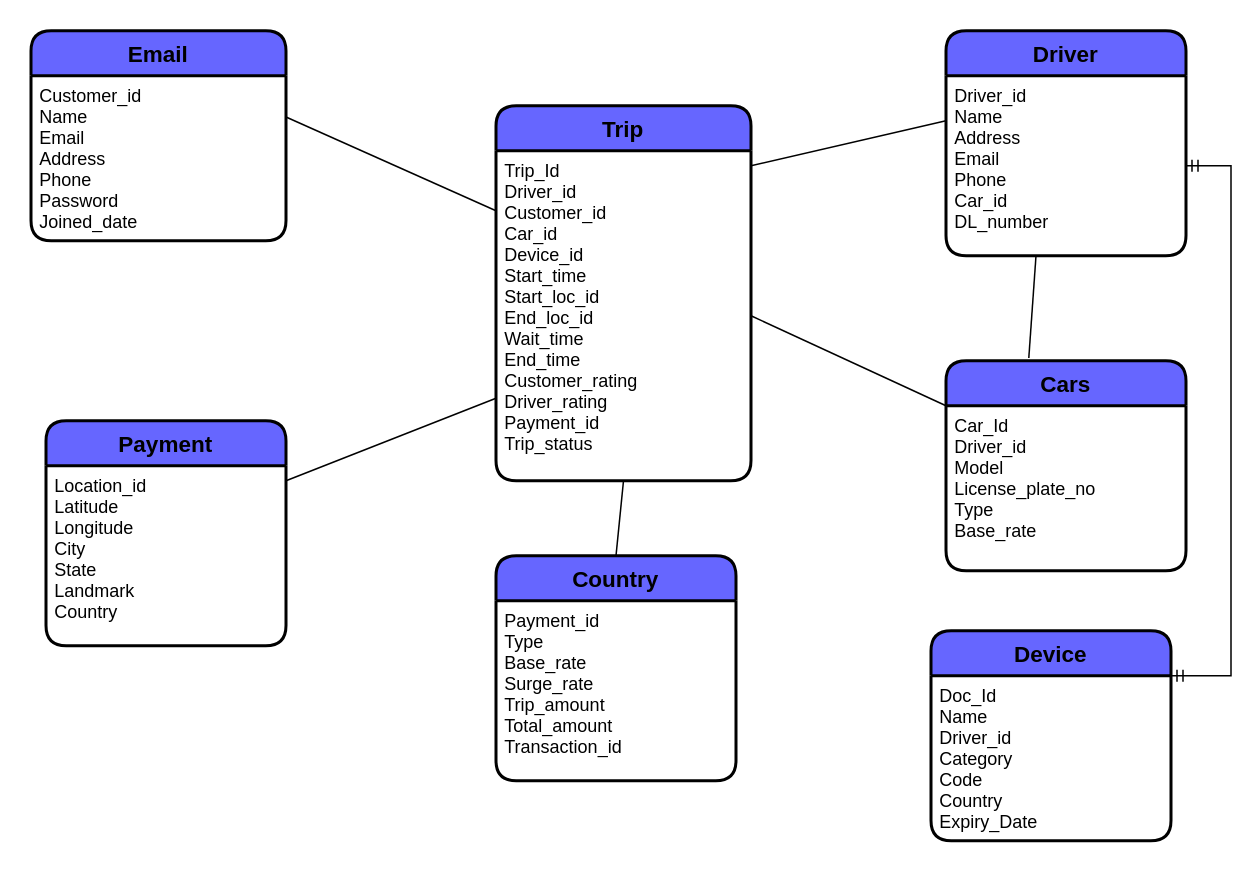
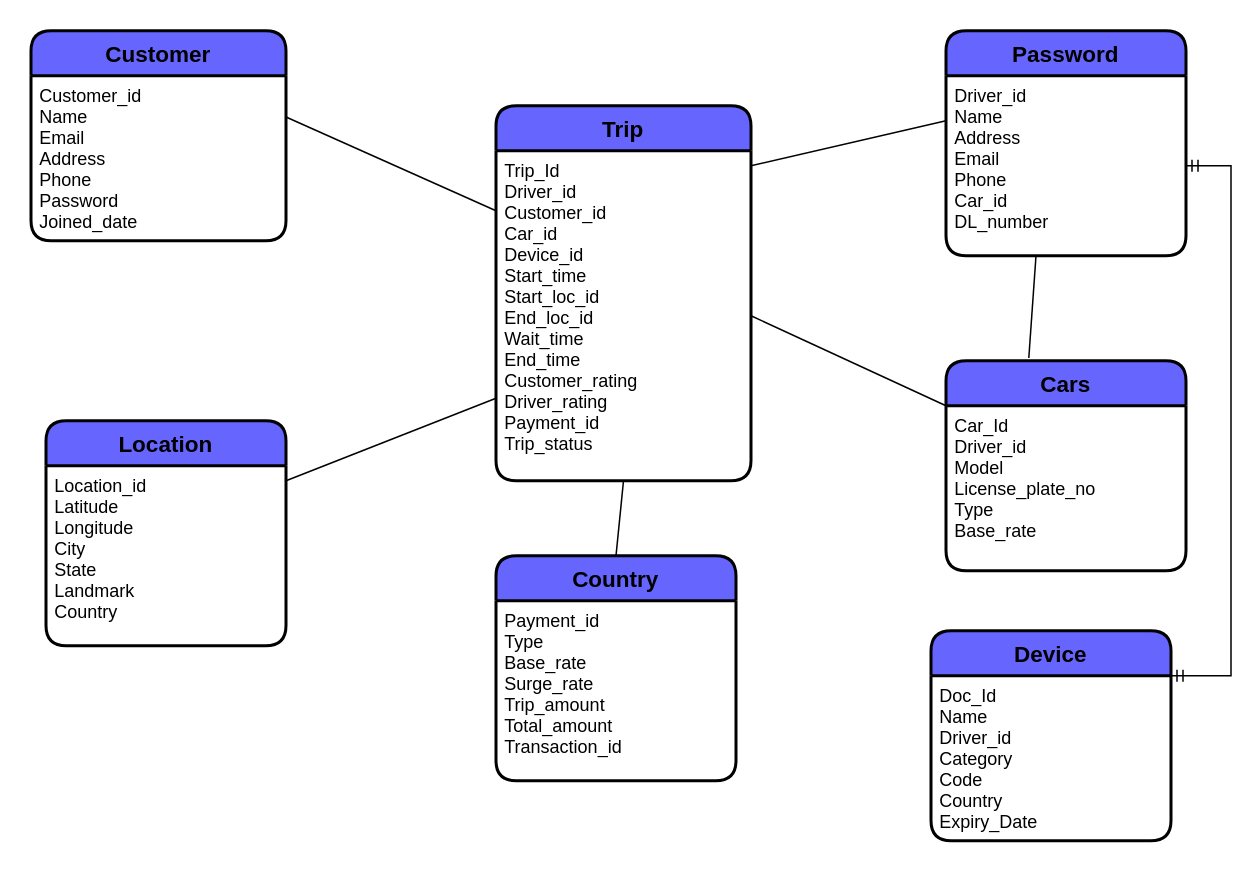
(158, 55) -> (158, 55)
(1065, 55) -> (1065, 55)
(165, 445) -> (165, 445)
